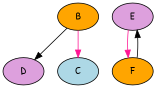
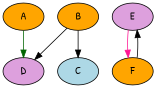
none -> (24, 17)
(78, 40) -> (78, 40)
